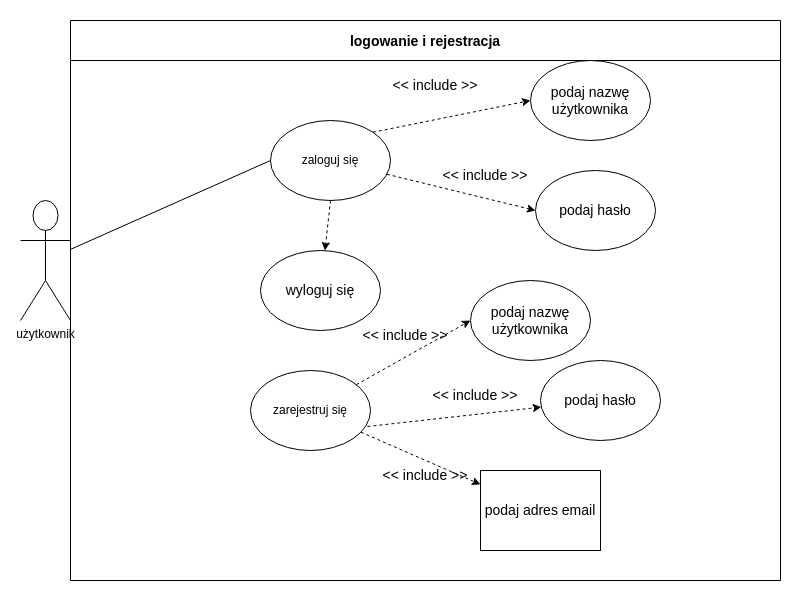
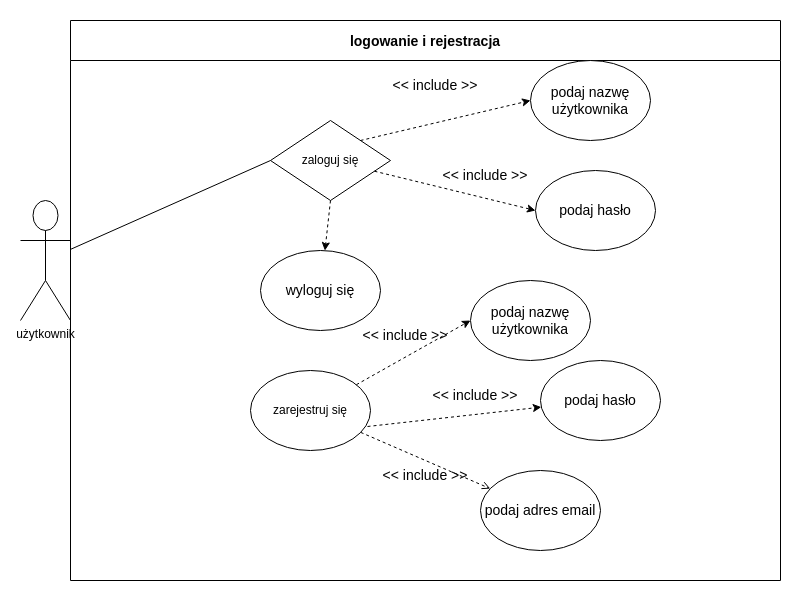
(331, 161) -> (331, 161)
(473, 481) -> (479, 484)
(541, 511) -> (541, 511)
